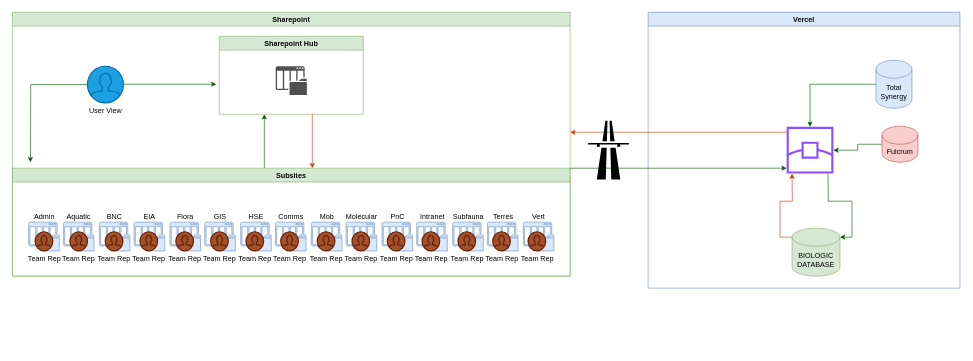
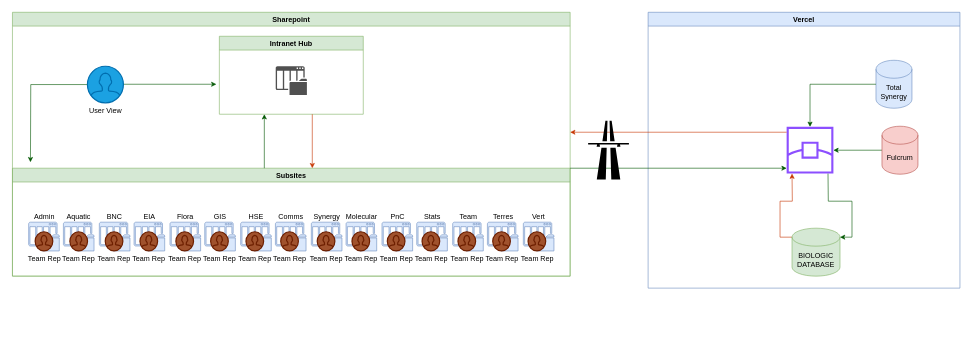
(291, 44) -> (291, 44)
(900, 144) -> (900, 150)
(327, 216) -> (327, 216)
(433, 216) -> (433, 216)
(469, 216) -> (469, 216)
